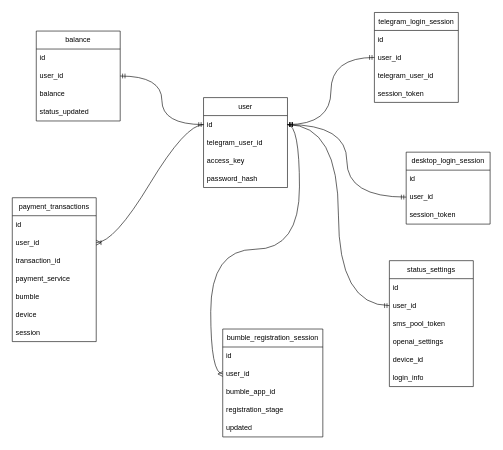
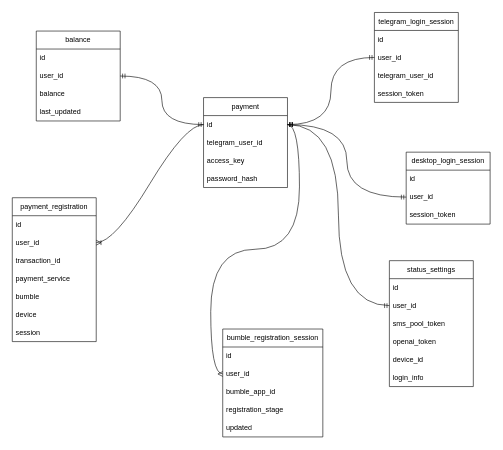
(246, 107) -> (246, 107)
(68, 112) -> (63, 112)
(54, 207) -> (54, 207)
(422, 342) -> (417, 342)
